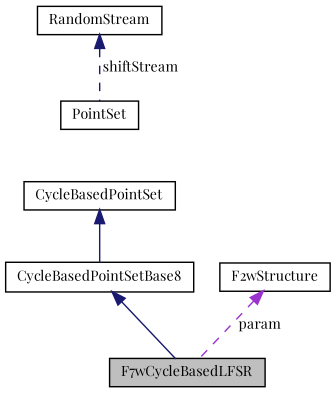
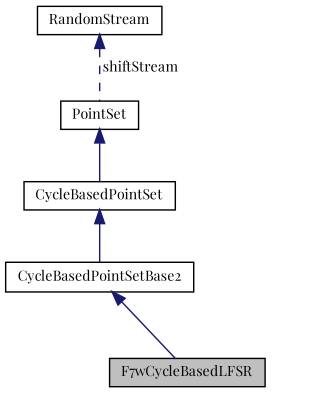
none -> (100, 163)
(100, 277) -> (100, 277)
(275, 277) -> none
